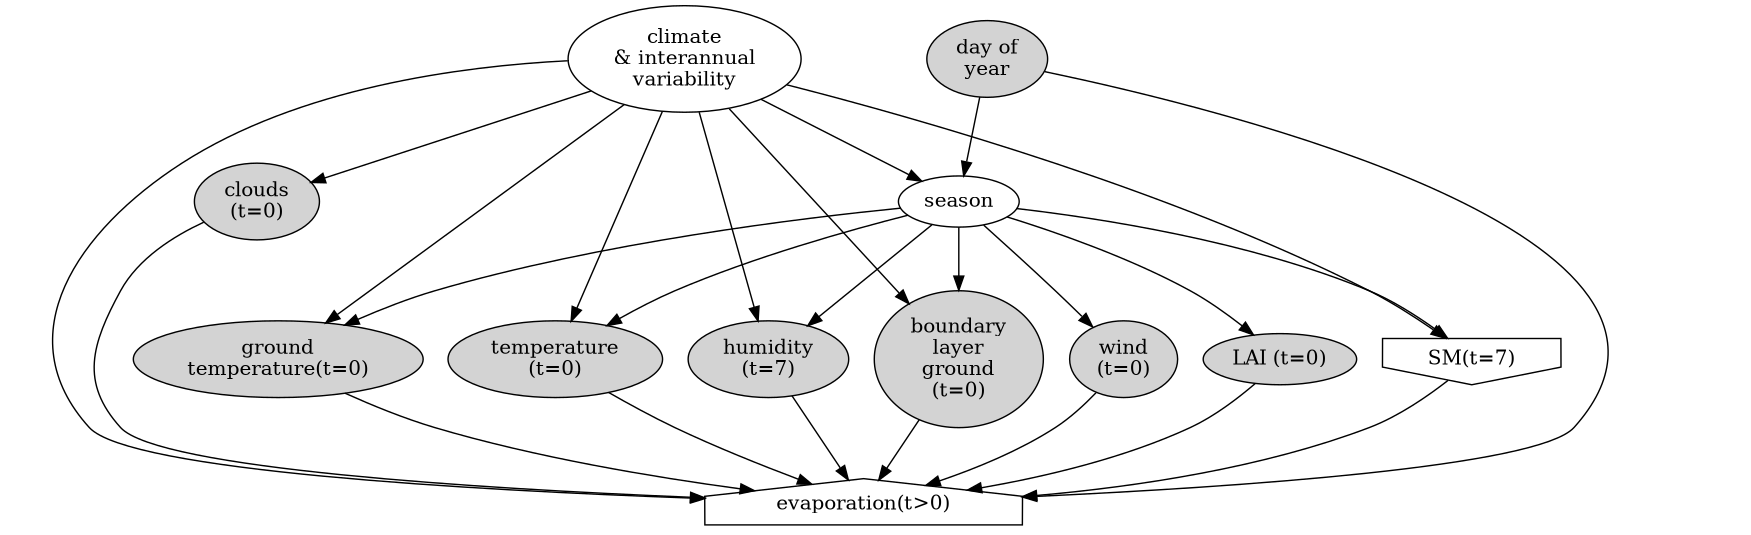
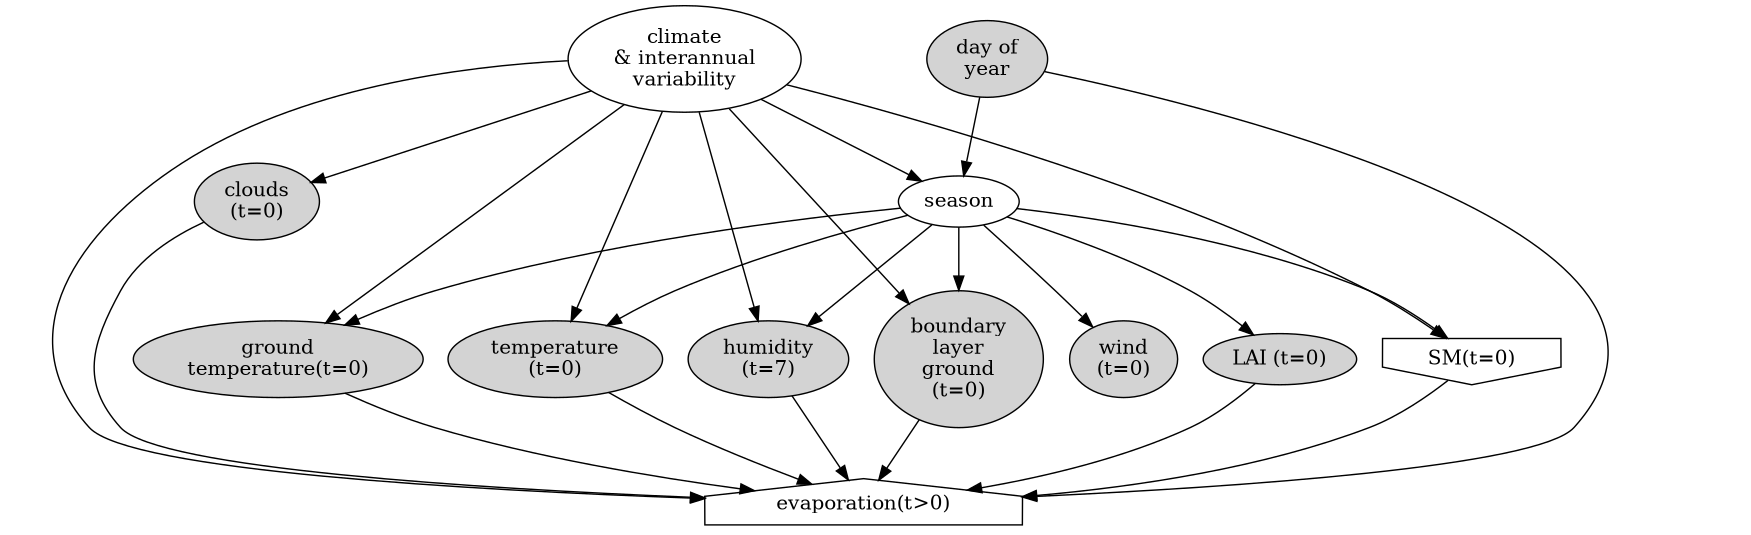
(1472, 359) -> (1472, 359)
(1023, 446) -> none
